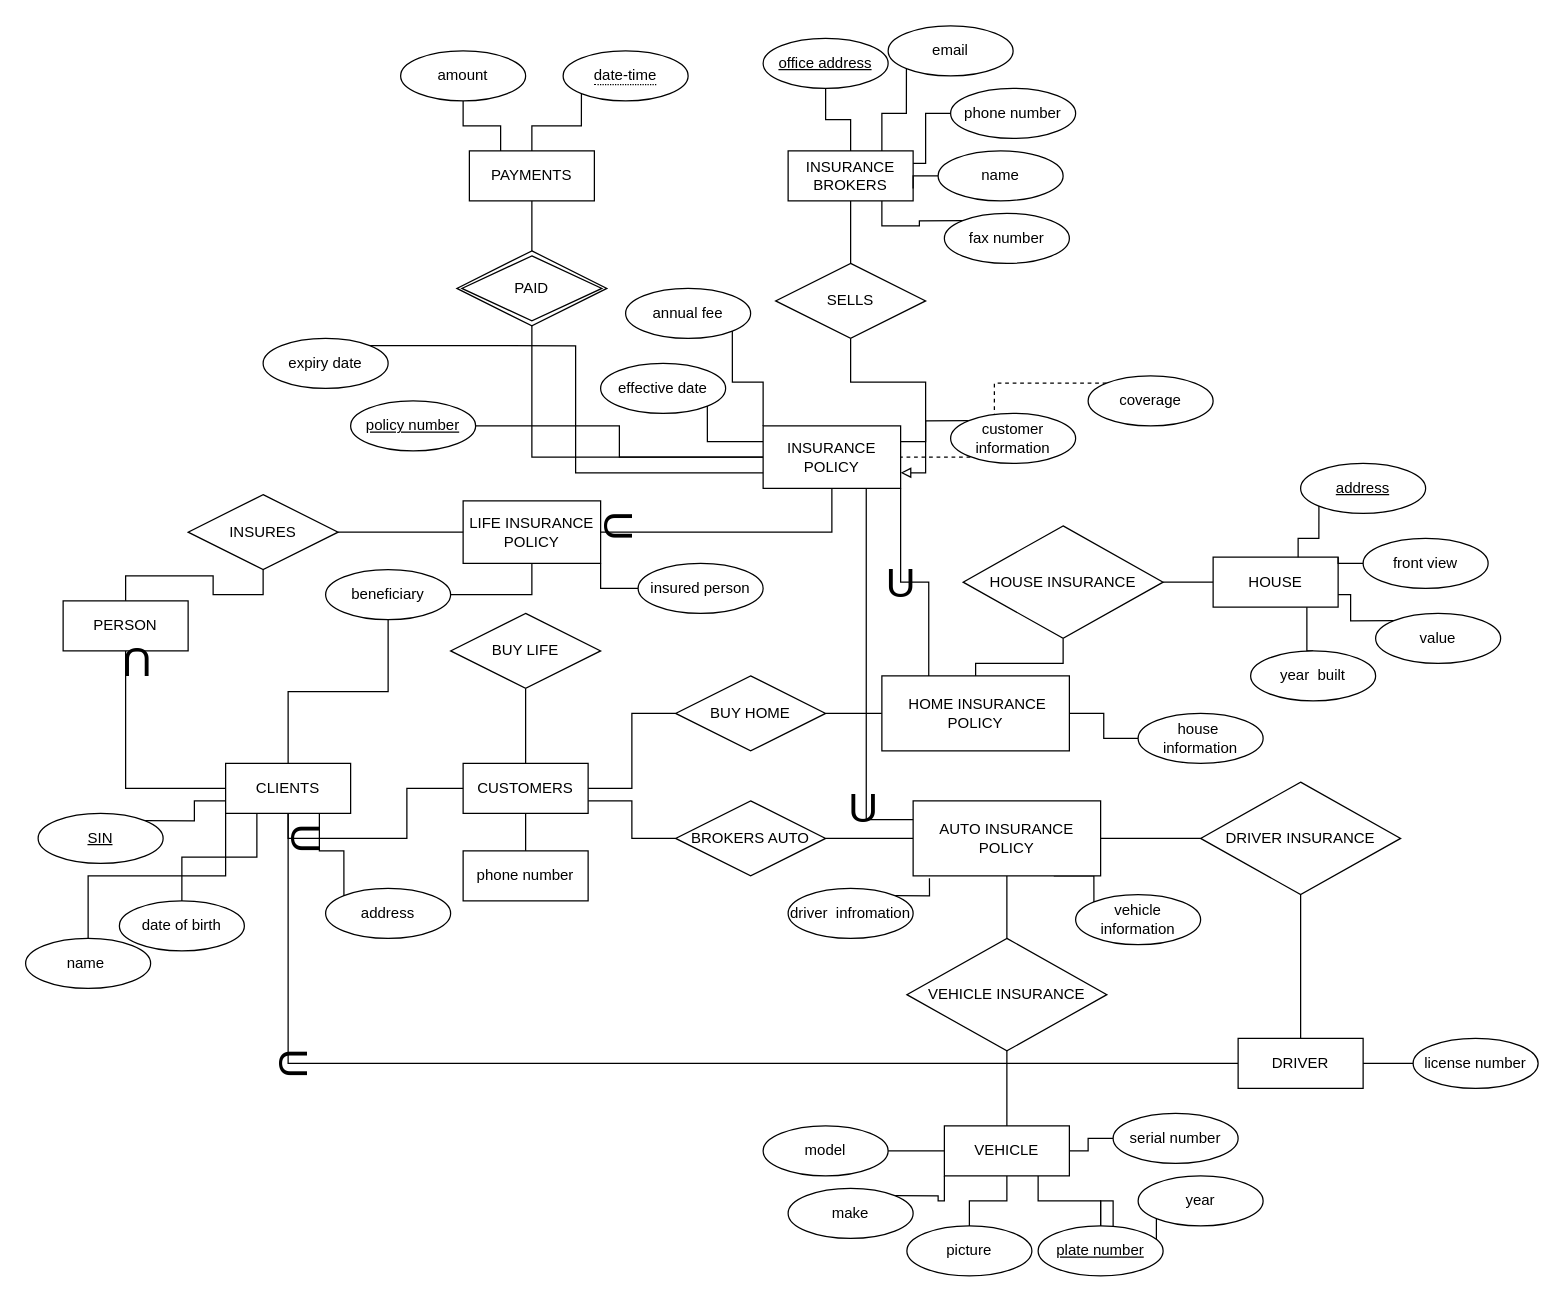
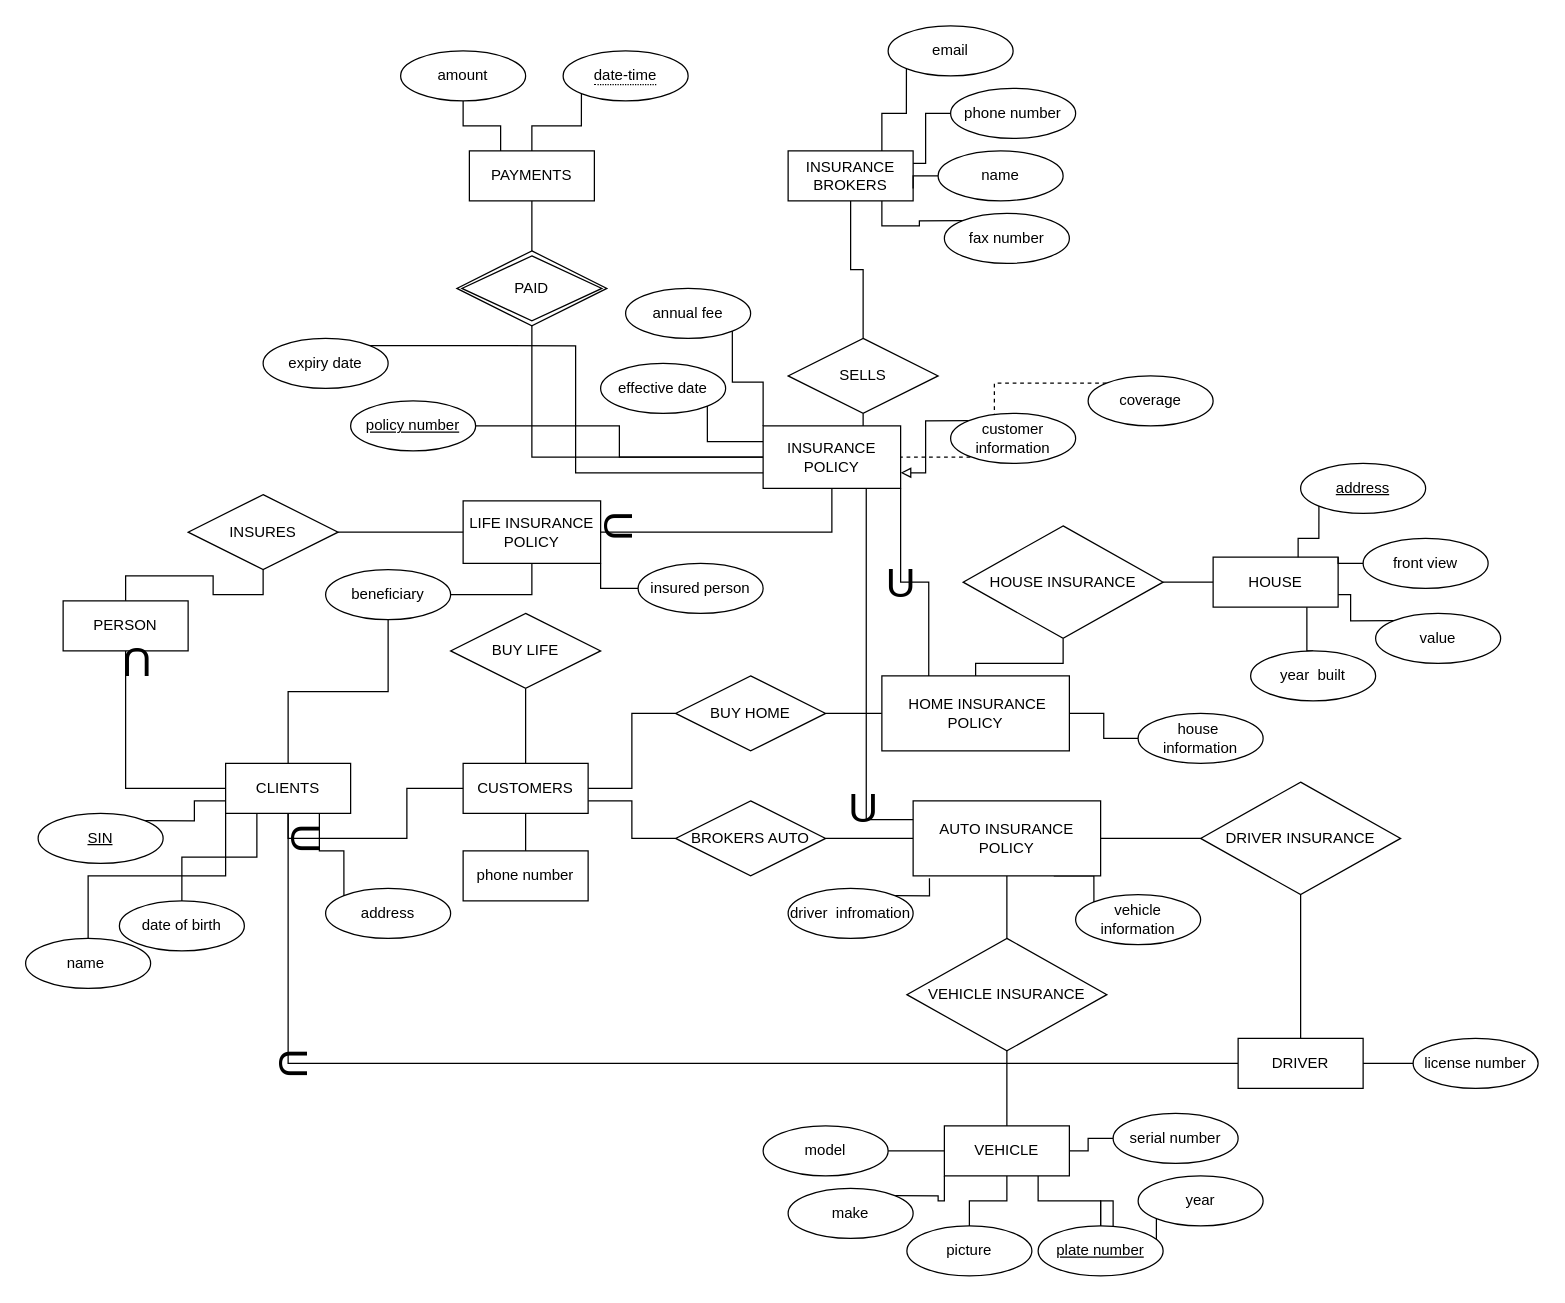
(826, 63) -> none
(838, 119) -> none
(851, 301) -> (863, 376)
